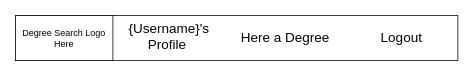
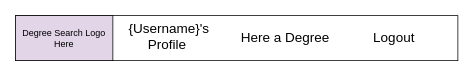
(64, 38) -> (64, 38)
(402, 38) -> (394, 38)
